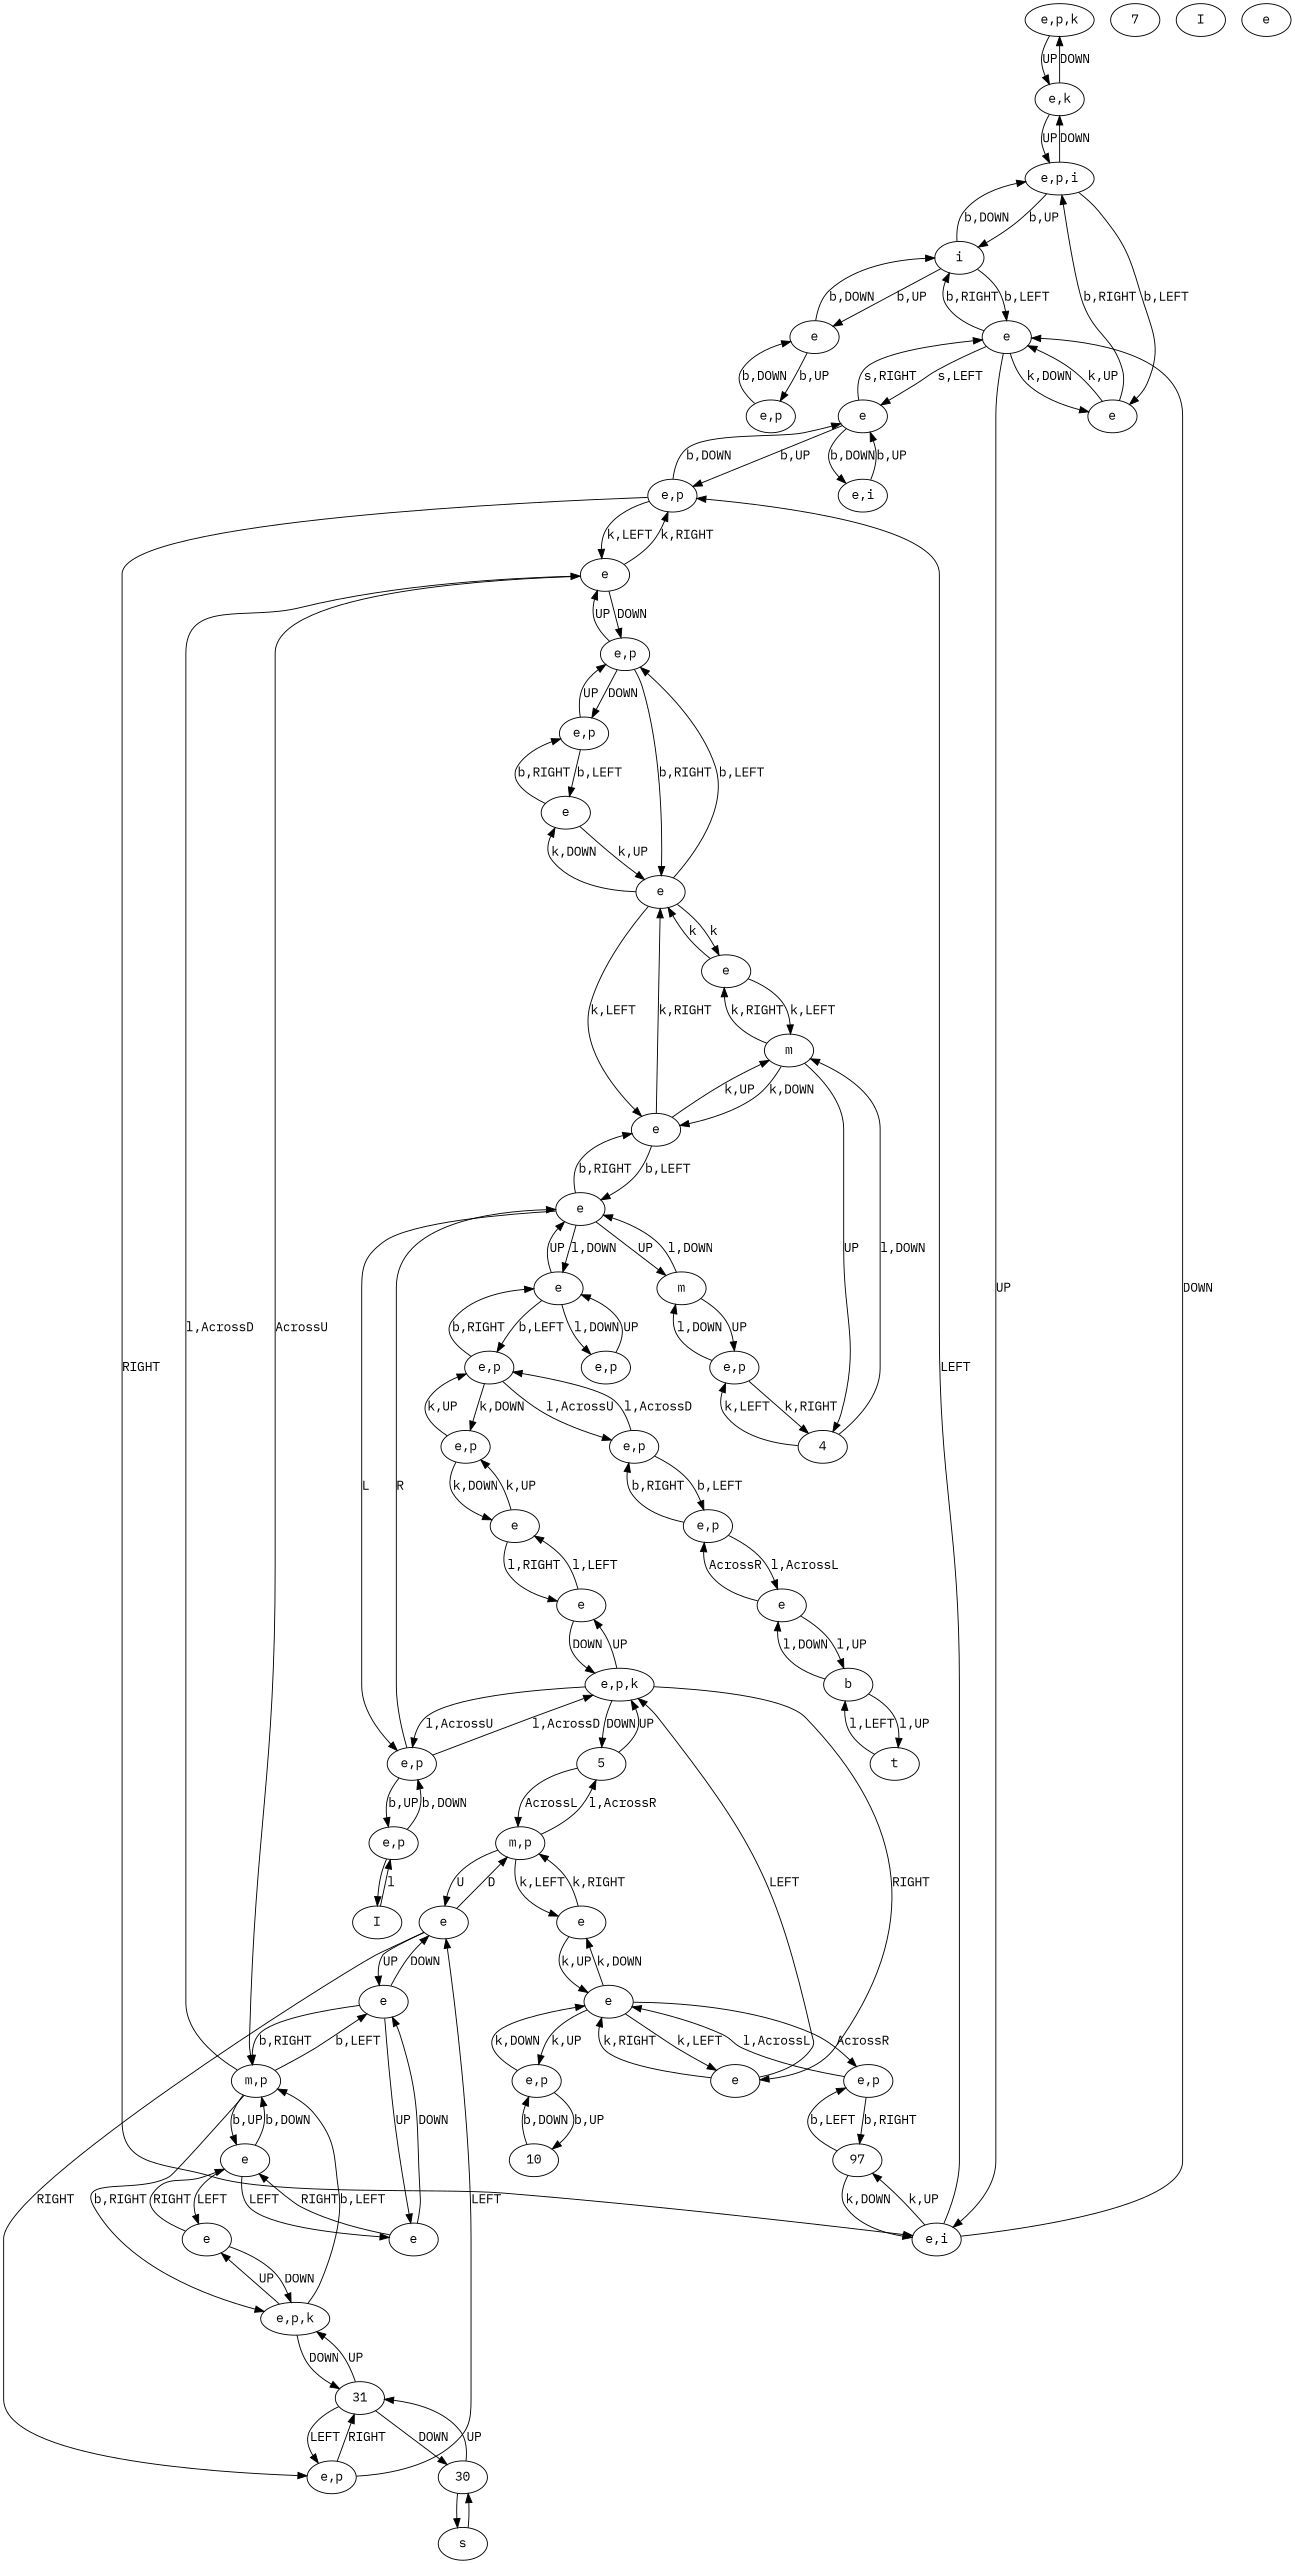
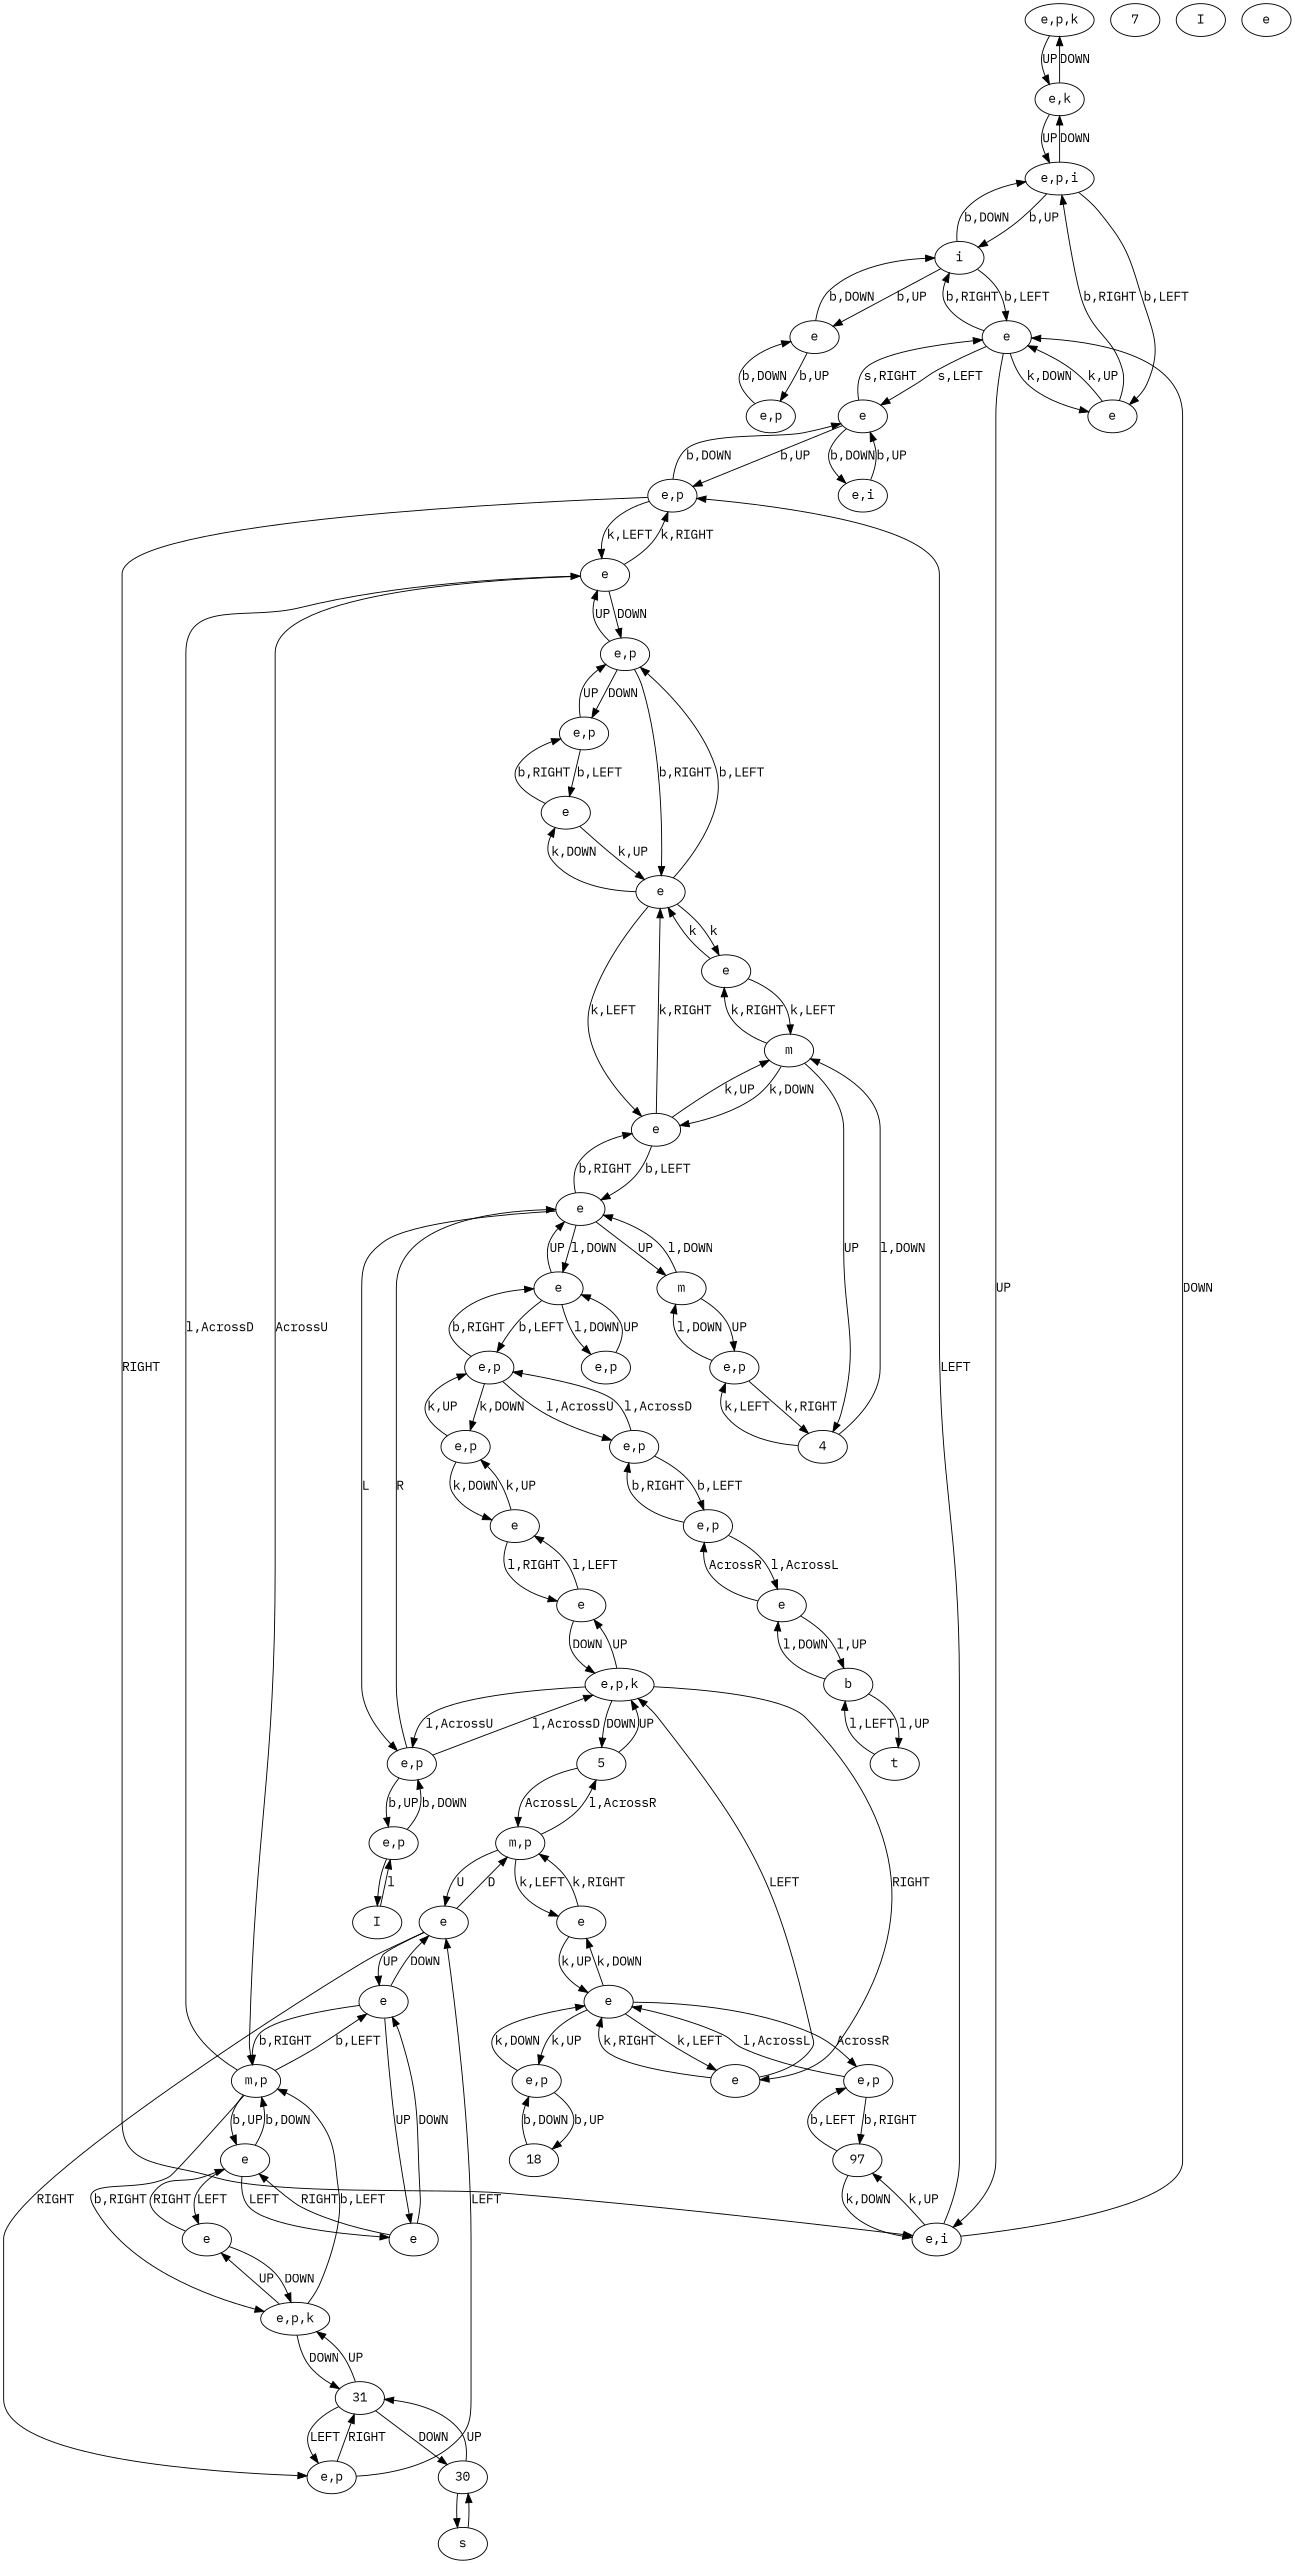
(534, 2160) -> (534, 2160)
